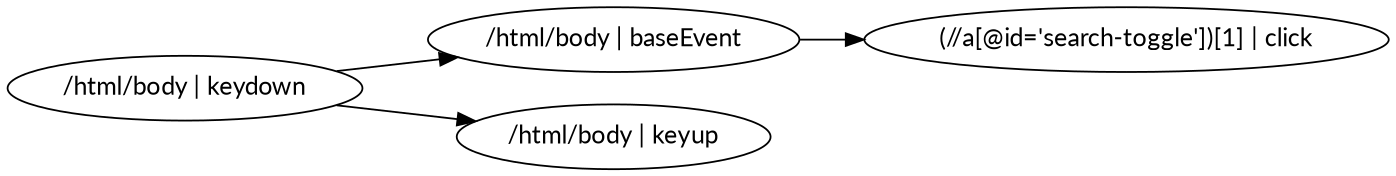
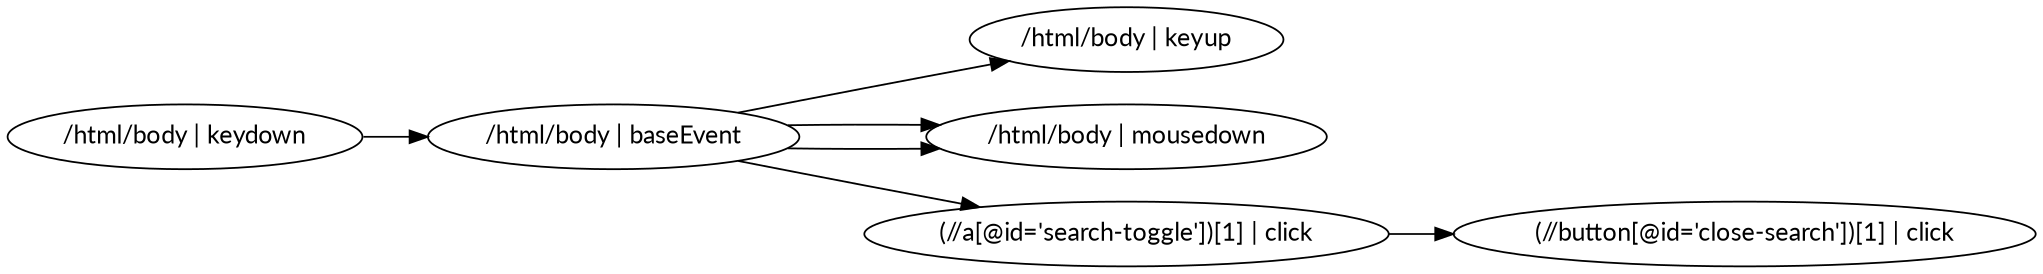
(397, 112) -> (865, 88)
none -> (1127, 137)
none -> (1745, 234)
